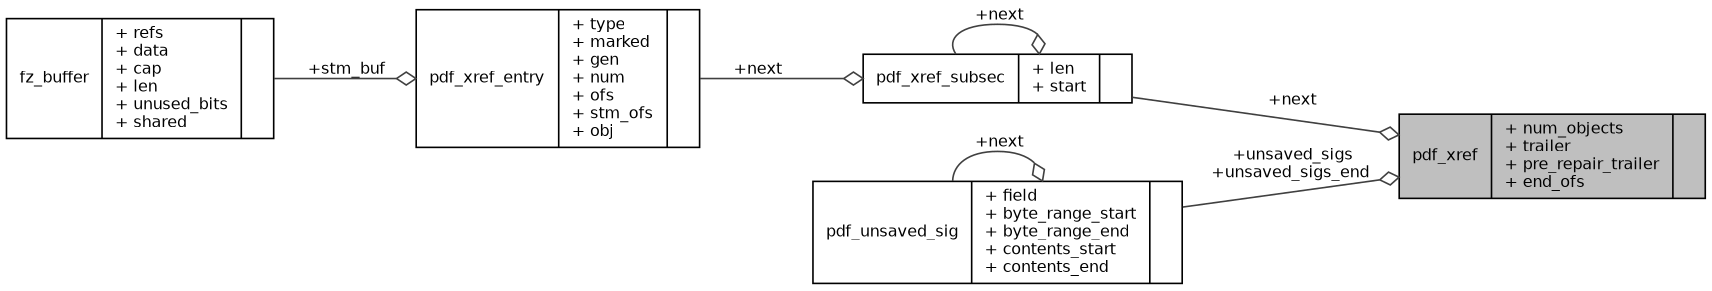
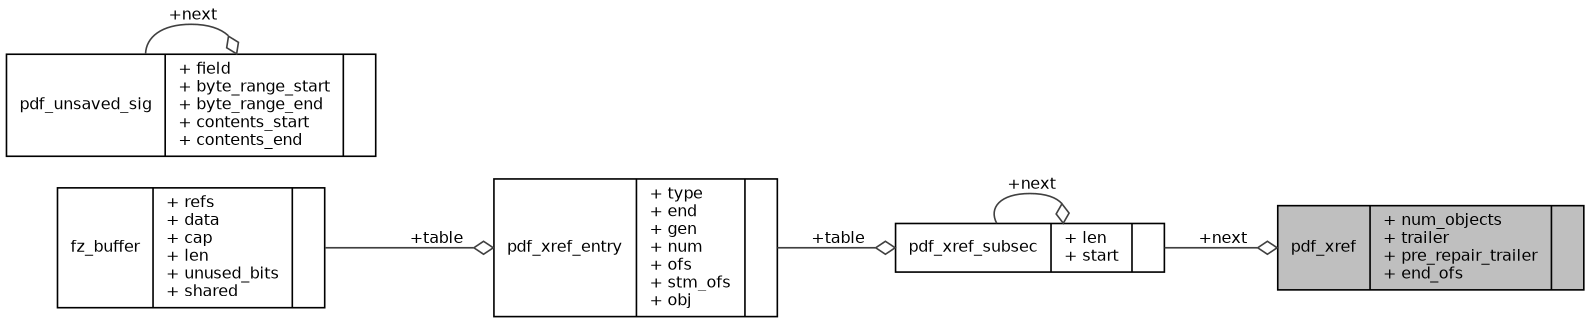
(611, 42) -> (674, 211)
(345, 70) -> (435, 239)
(756, 70) -> (836, 239)
(1281, 193) -> none
